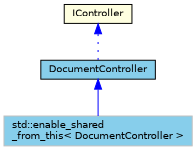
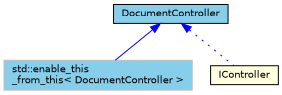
(98, 47) -> (212, 48)
(98, 131) -> (98, 75)
